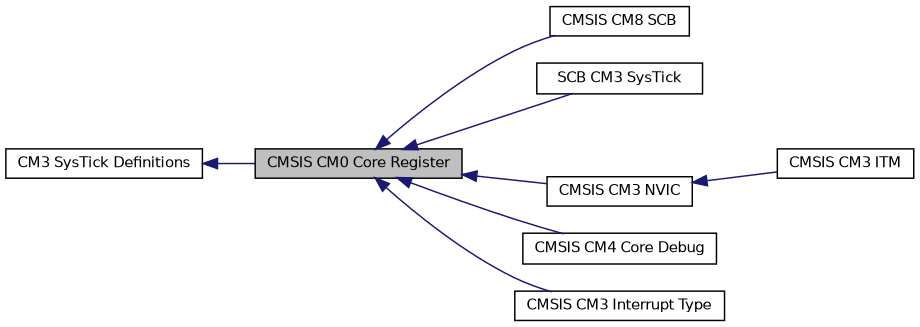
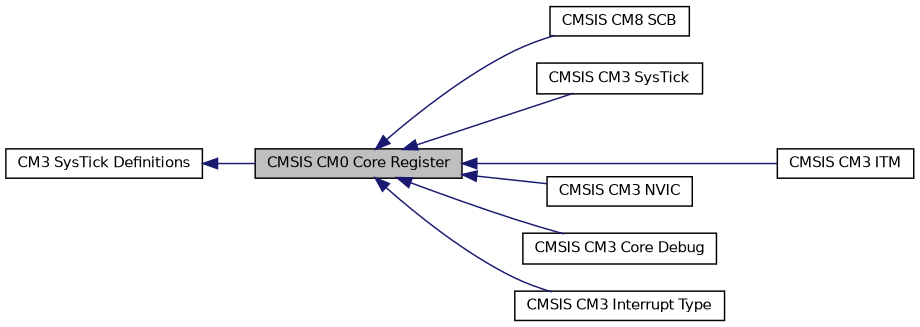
(620, 78) -> (620, 78)
(742, 176) -> (627, 164)
(620, 249) -> (620, 249)
